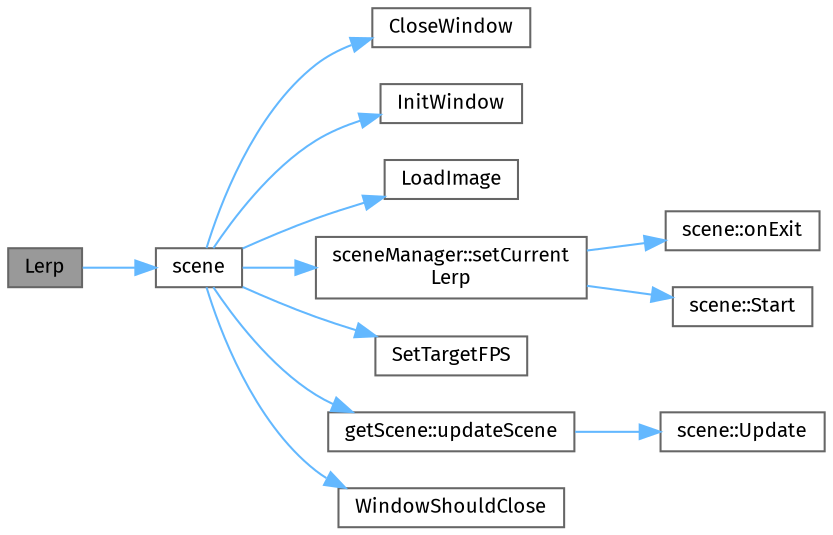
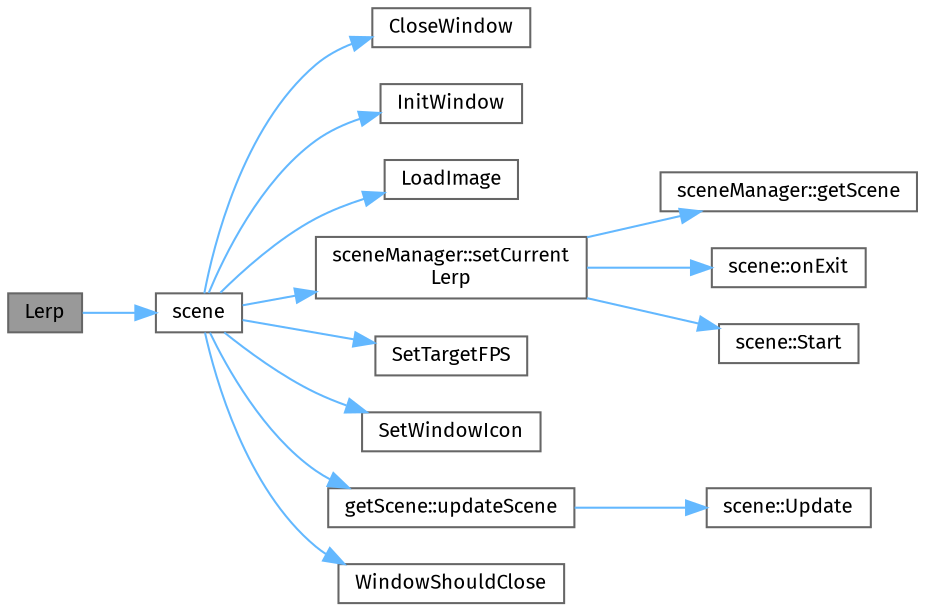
none -> (789, 192)
none -> (451, 432)
